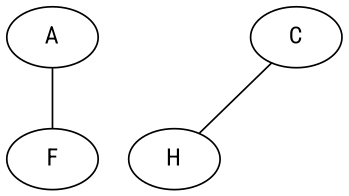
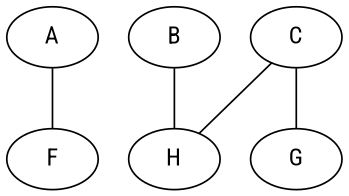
none -> (174, 37)
none -> (296, 159)
